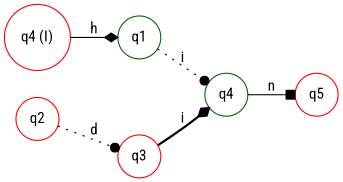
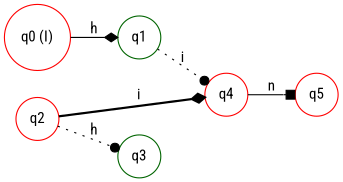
(37, 37) -> (37, 37)
(226, 95) -> (226, 95)
(94, 131) -> (94, 131)
(179, 131) -> (125, 108)
(139, 156) -> (139, 156)
